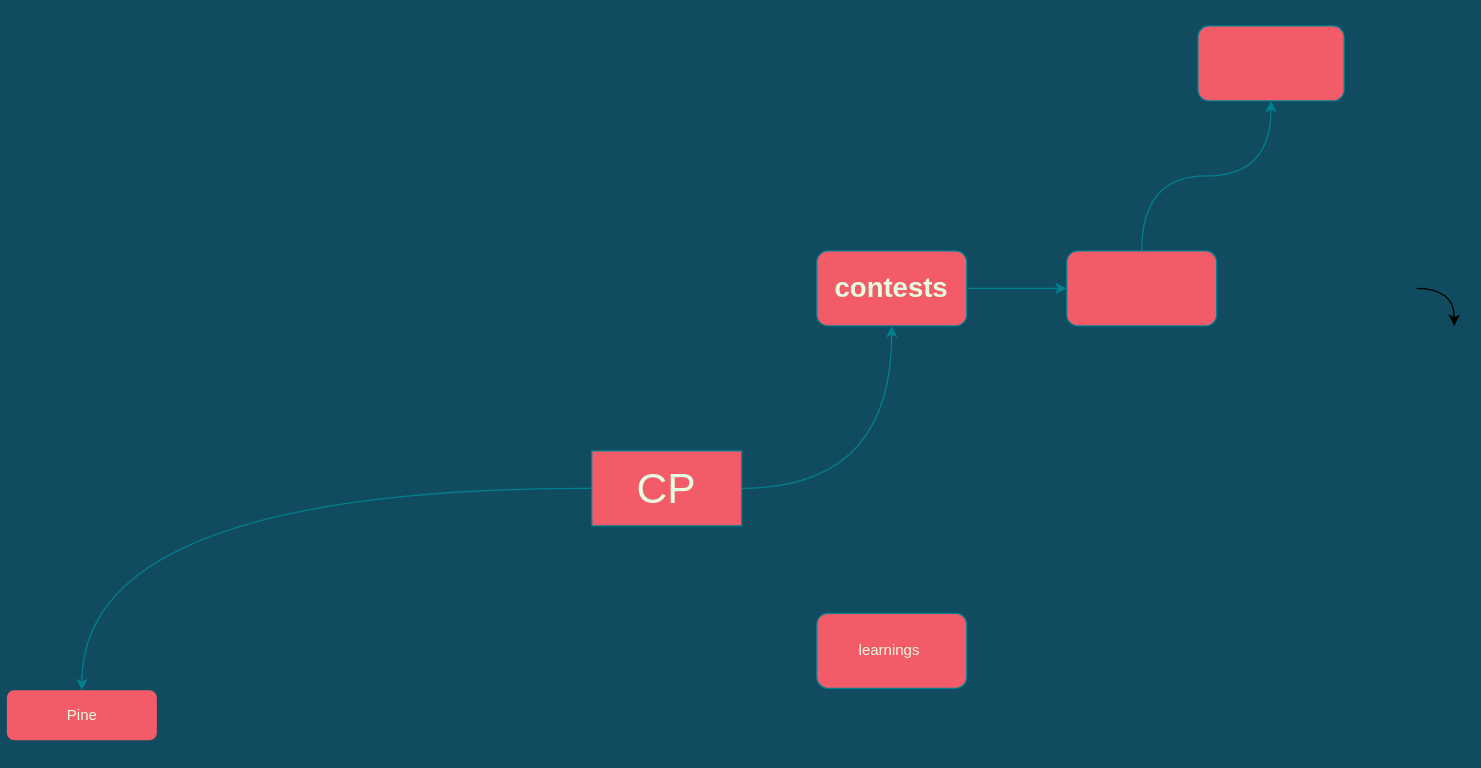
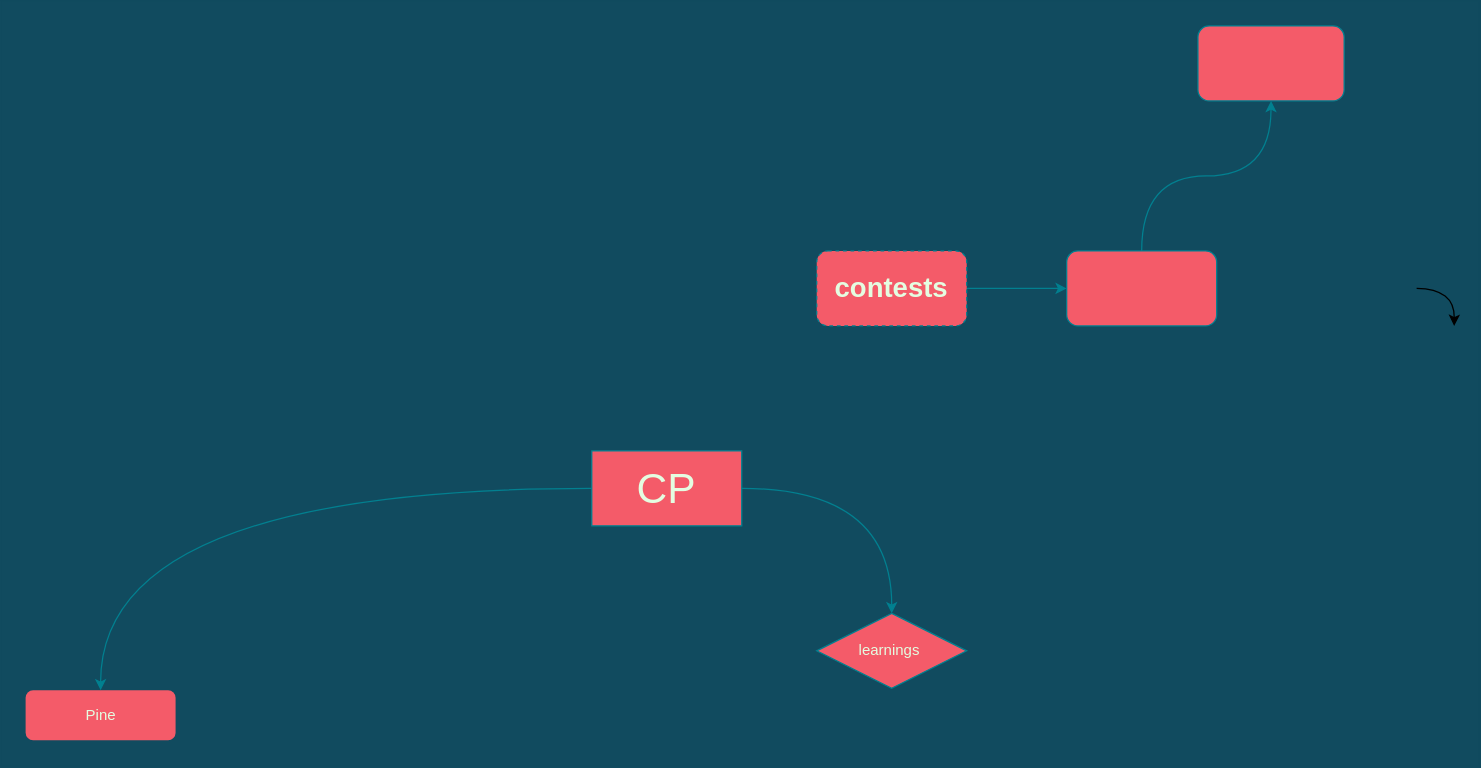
(892, 288) -> (892, 288)
(858, 445) -> (850, 515)
(892, 651) -> (892, 651)
(82, 715) -> (101, 715)
